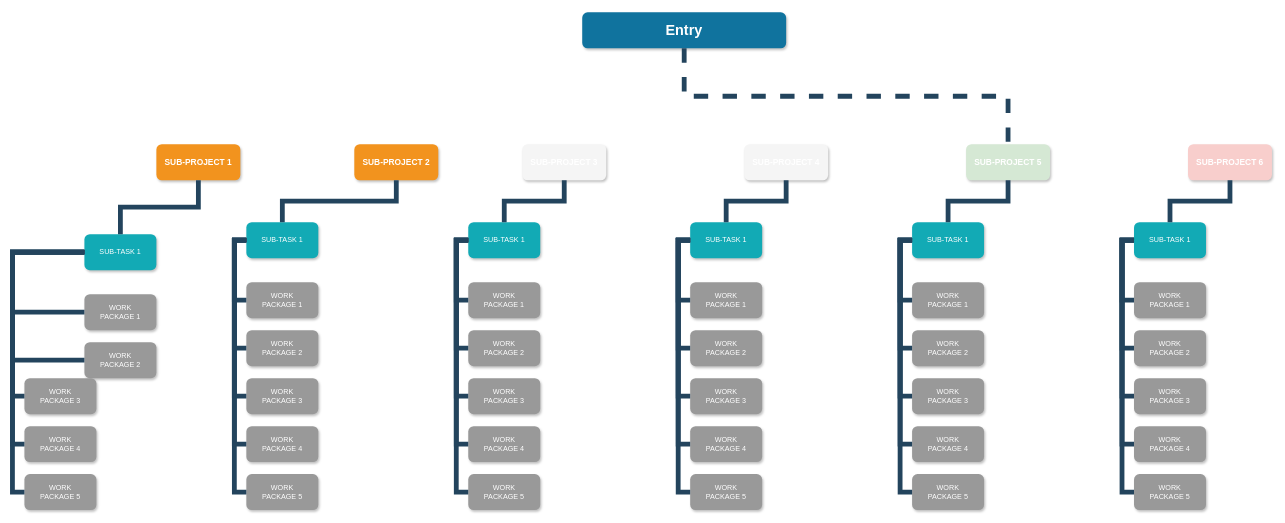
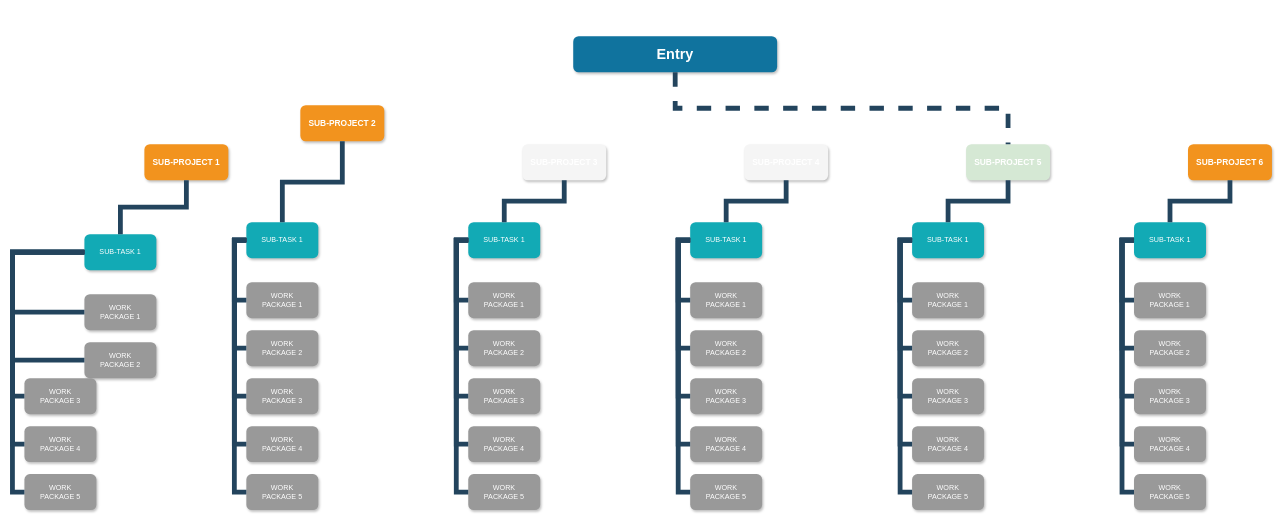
(684, 30) -> (675, 54)
(198, 162) -> (186, 162)
(396, 162) -> (342, 123)
(1230, 162) -> (1230, 162)
